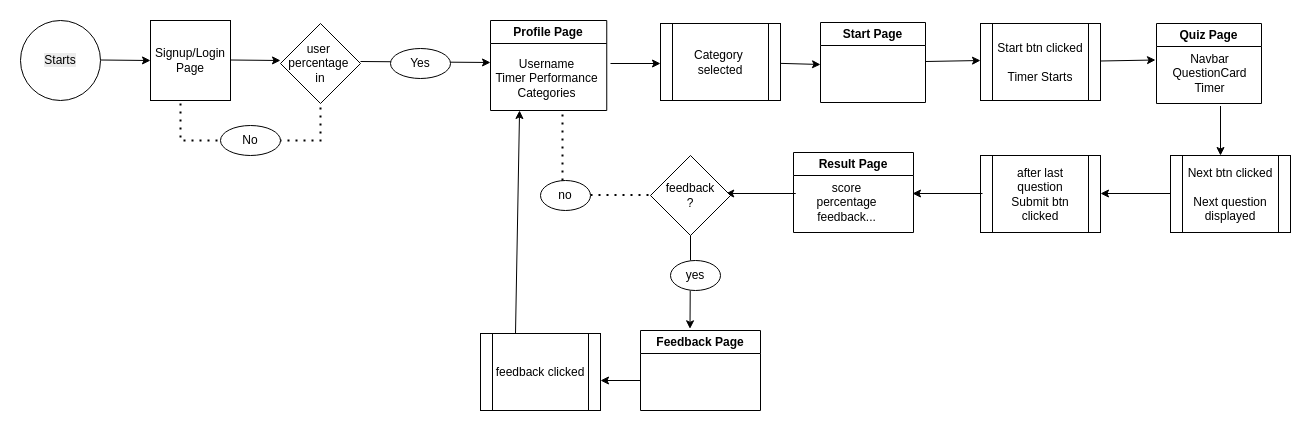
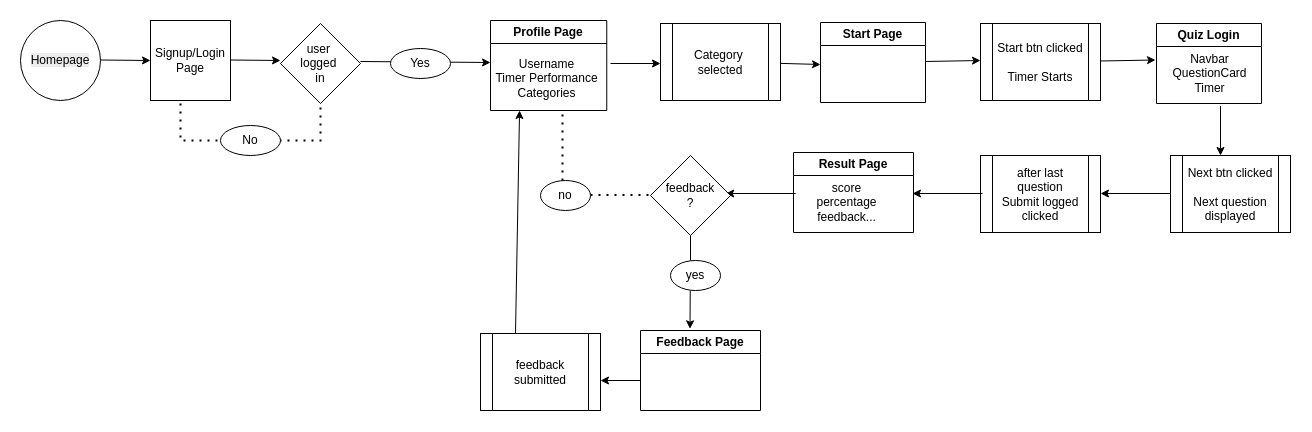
(1209, 36) -> (1209, 36)
(61, 61) -> (61, 61)
(321, 64) -> (321, 64)
(1041, 195) -> (1041, 195)
(541, 373) -> (541, 373)
